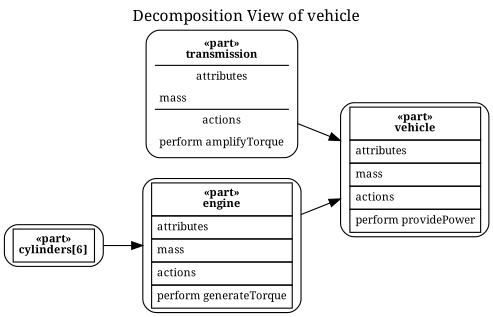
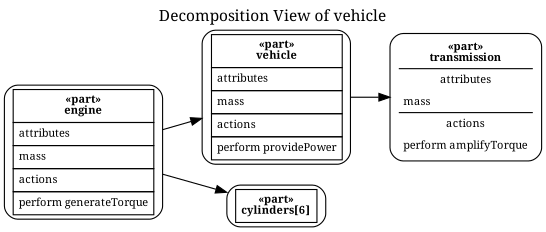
(314, 130) -> (365, 97)
(118, 246) -> (189, 182)
